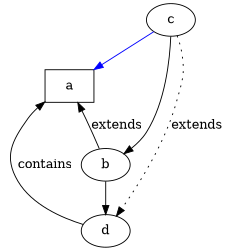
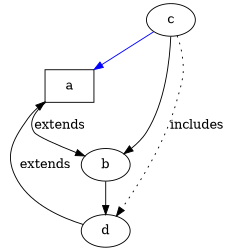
(197, 125) -> (197, 125)
(91, 130) -> (39, 136)
(45, 165) -> (45, 165)
